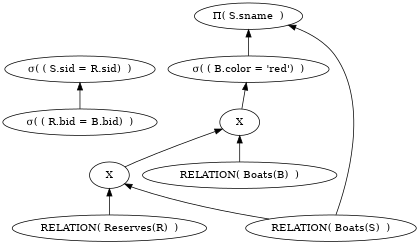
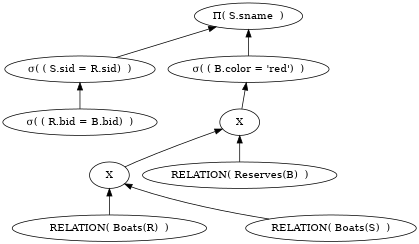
(353, 110) -> (162, 43)
(240, 175) -> (240, 175)
(109, 228) -> (109, 228)
